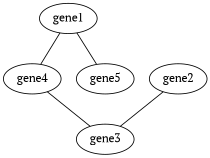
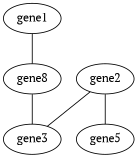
(87, 48) -> (105, 109)
(32, 79) -> (32, 79)
